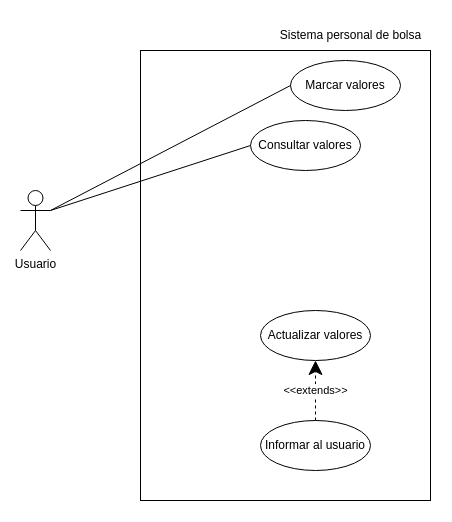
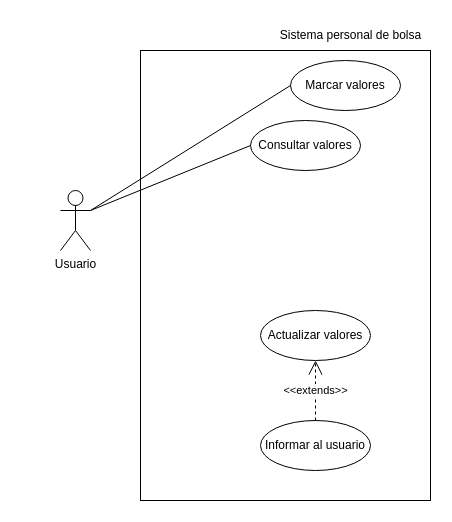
(36, 221) -> (76, 221)
(316, 373) -> (316, 369)
